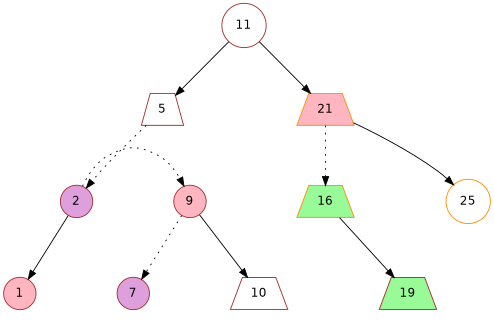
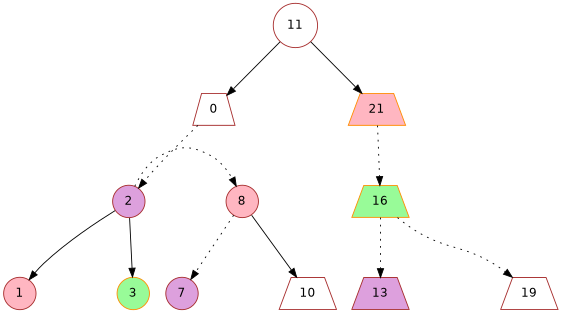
(162, 109) -> (214, 109)
(190, 201) -> (242, 201)
(468, 201) -> none
(364, 244) -> (451, 246)
none -> (133, 293)
none -> (380, 293)
(408, 293) -> (529, 293)
